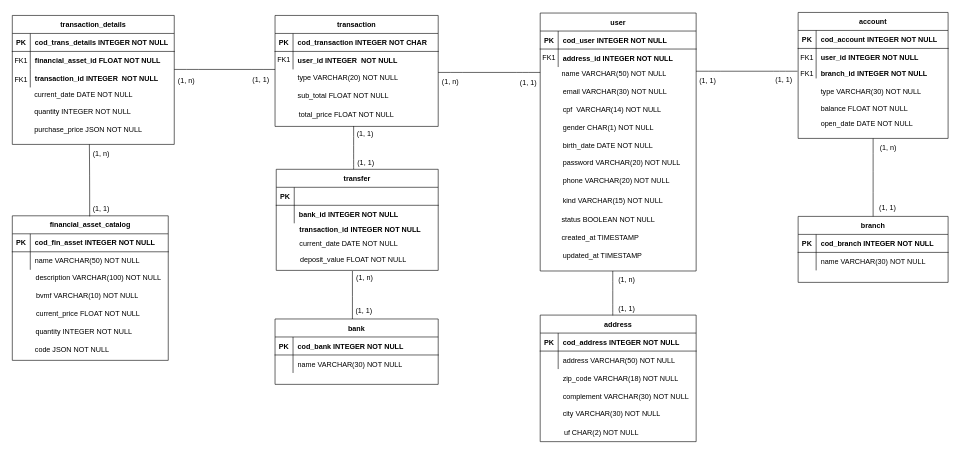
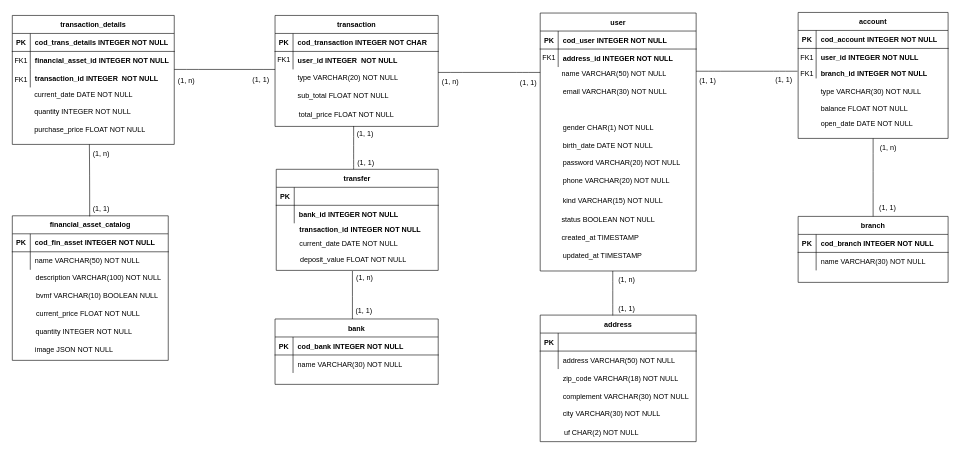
(96, 61) -> (100, 61)
(624, 110) -> none
(87, 130) -> (89, 130)
(84, 296) -> (92, 296)
(627, 342) -> none
(68, 349) -> (69, 349)
